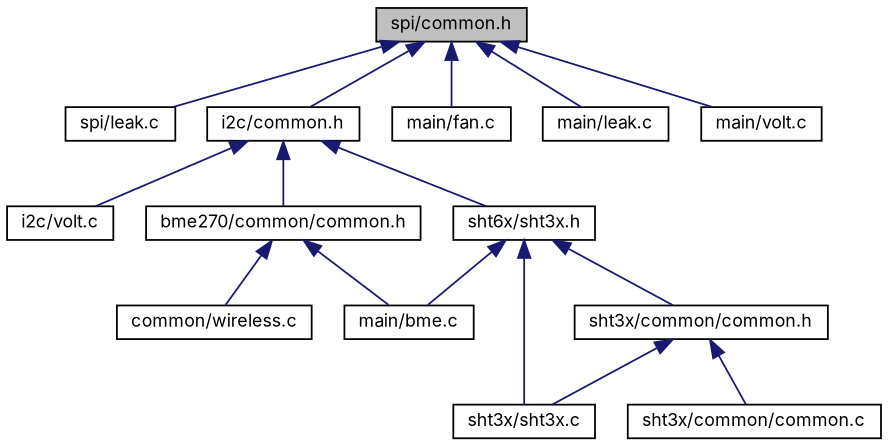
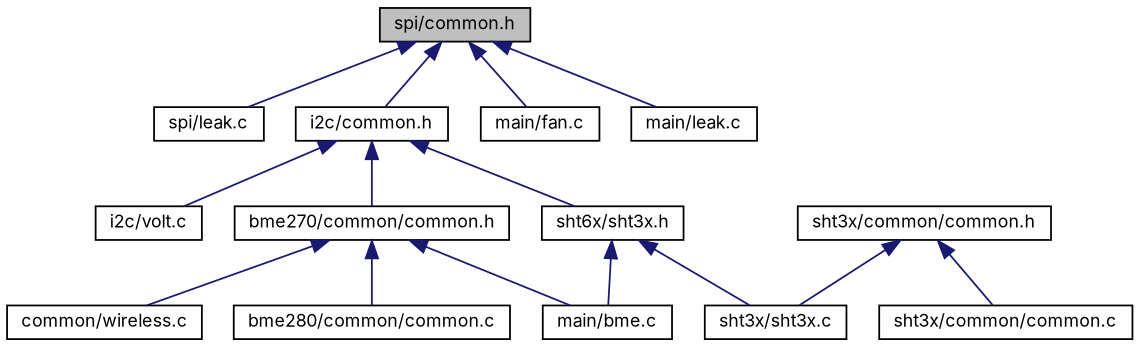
(761, 124) -> none
(621, 277) -> none
none -> (372, 322)
